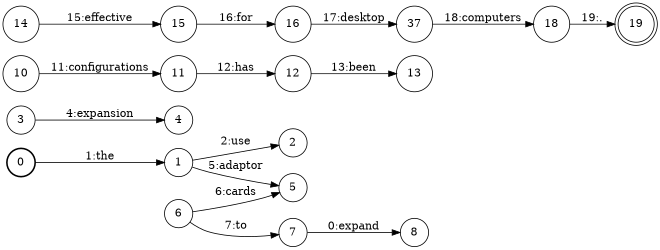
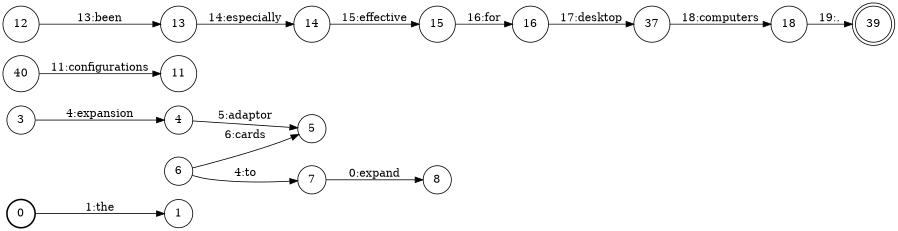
none -> (241, 24)
(636, 24) -> (874, 24)
(21, 74) -> (21, 74)
(232, 74) -> none
(293, 143) -> none
(231, 177) -> (241, 124)
(236, 226) -> (245, 173)
